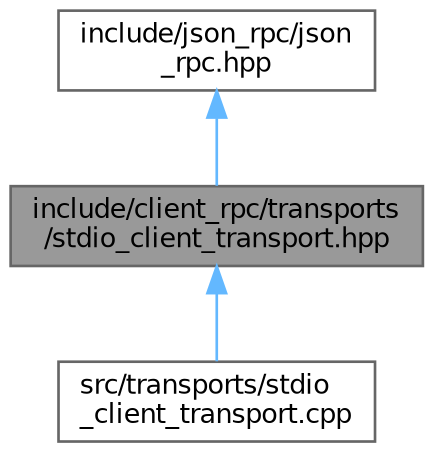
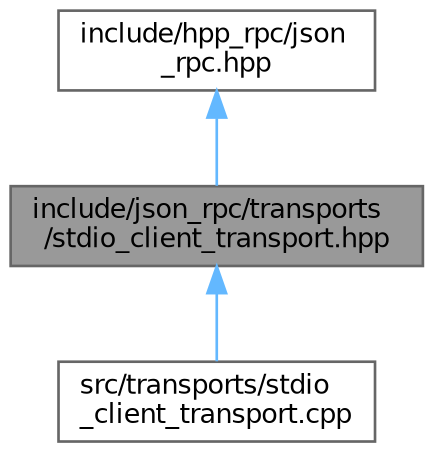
(217, 51) -> (217, 51)
(217, 226) -> (217, 226)
